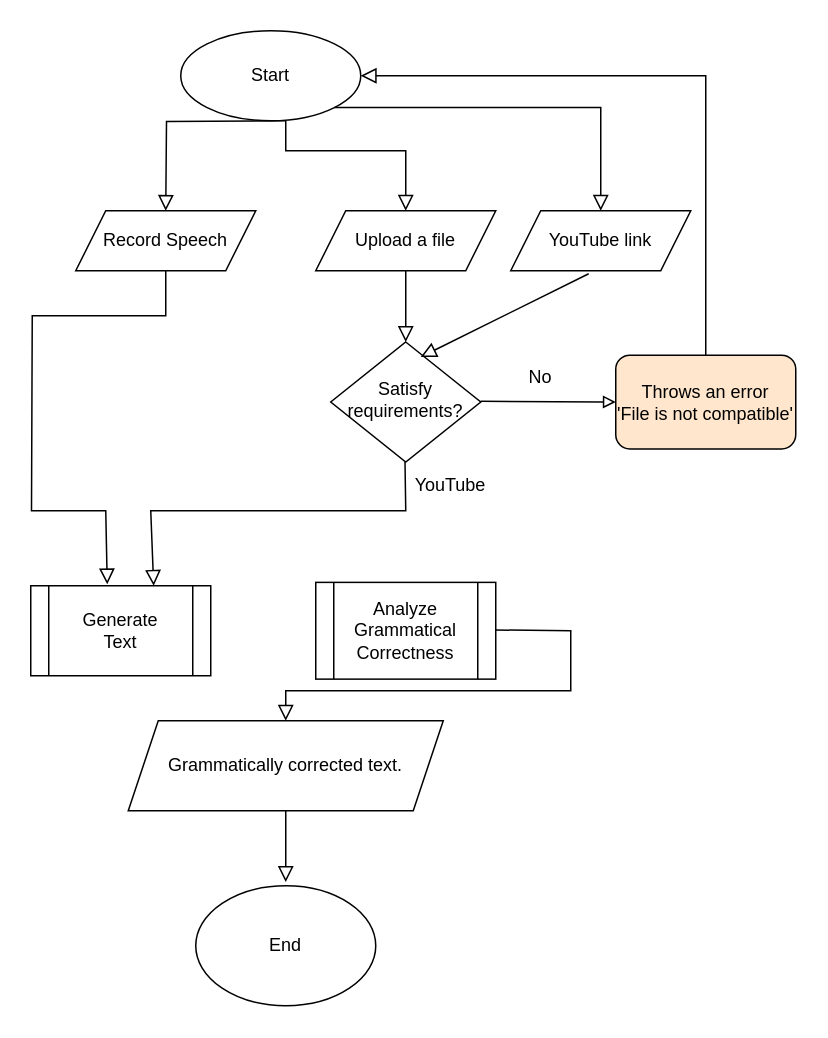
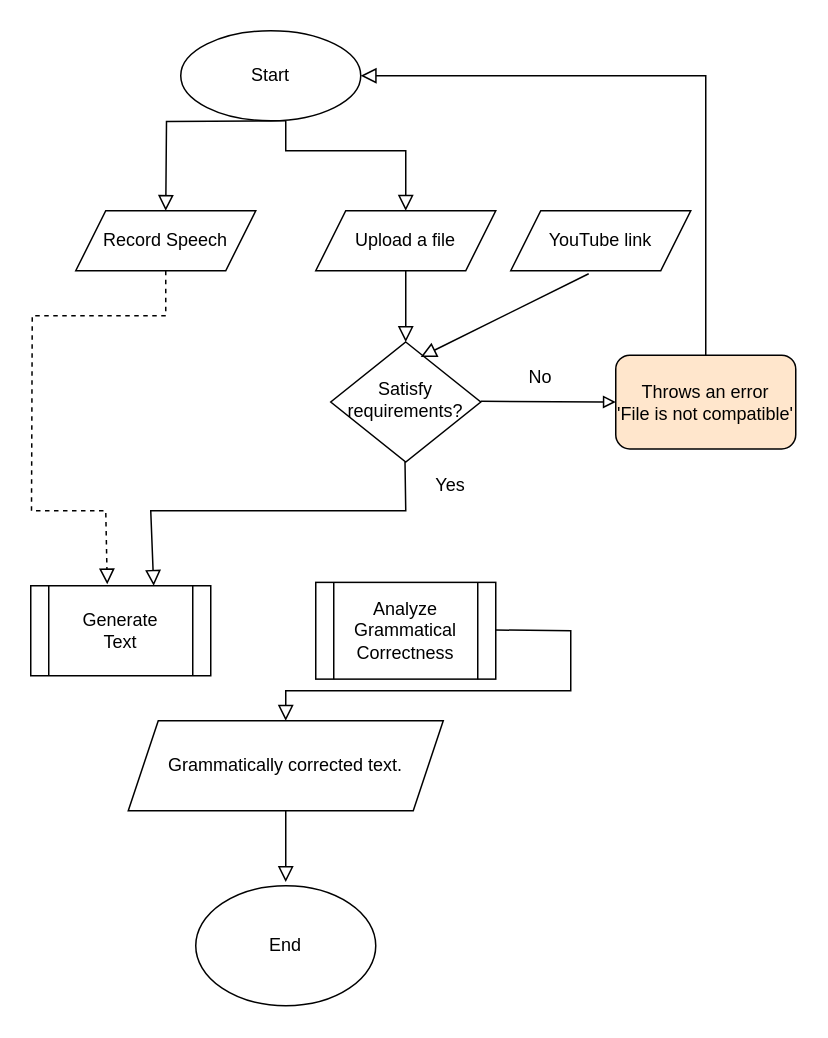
(512, 108) -> none
(32, 390) -> (32, 390)
(451, 485) -> (451, 485)
